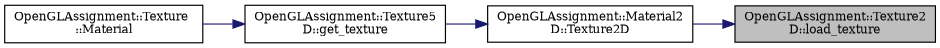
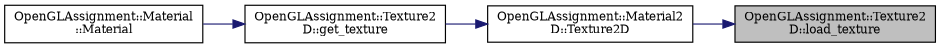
(104, 24) -> (104, 24)
(345, 24) -> (345, 24)
